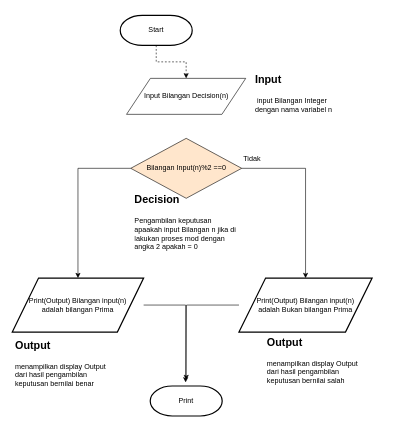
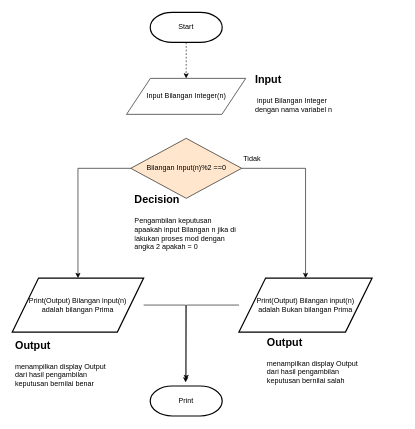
(156, 30) -> (186, 27)
(187, 96) -> (187, 96)
